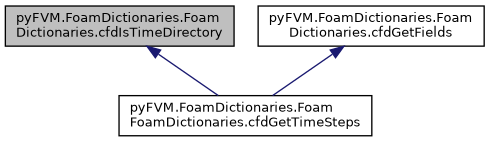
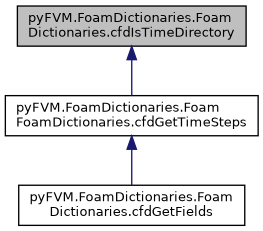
(303, 75) -> (132, 167)
